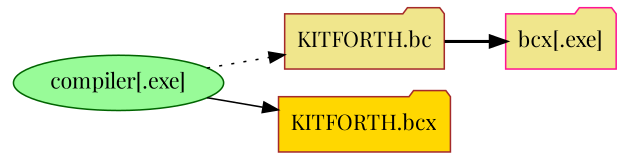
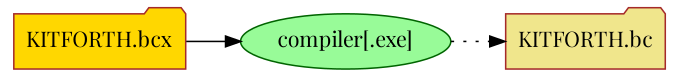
(561, 41) -> none
(235, 102) -> (206, 41)
